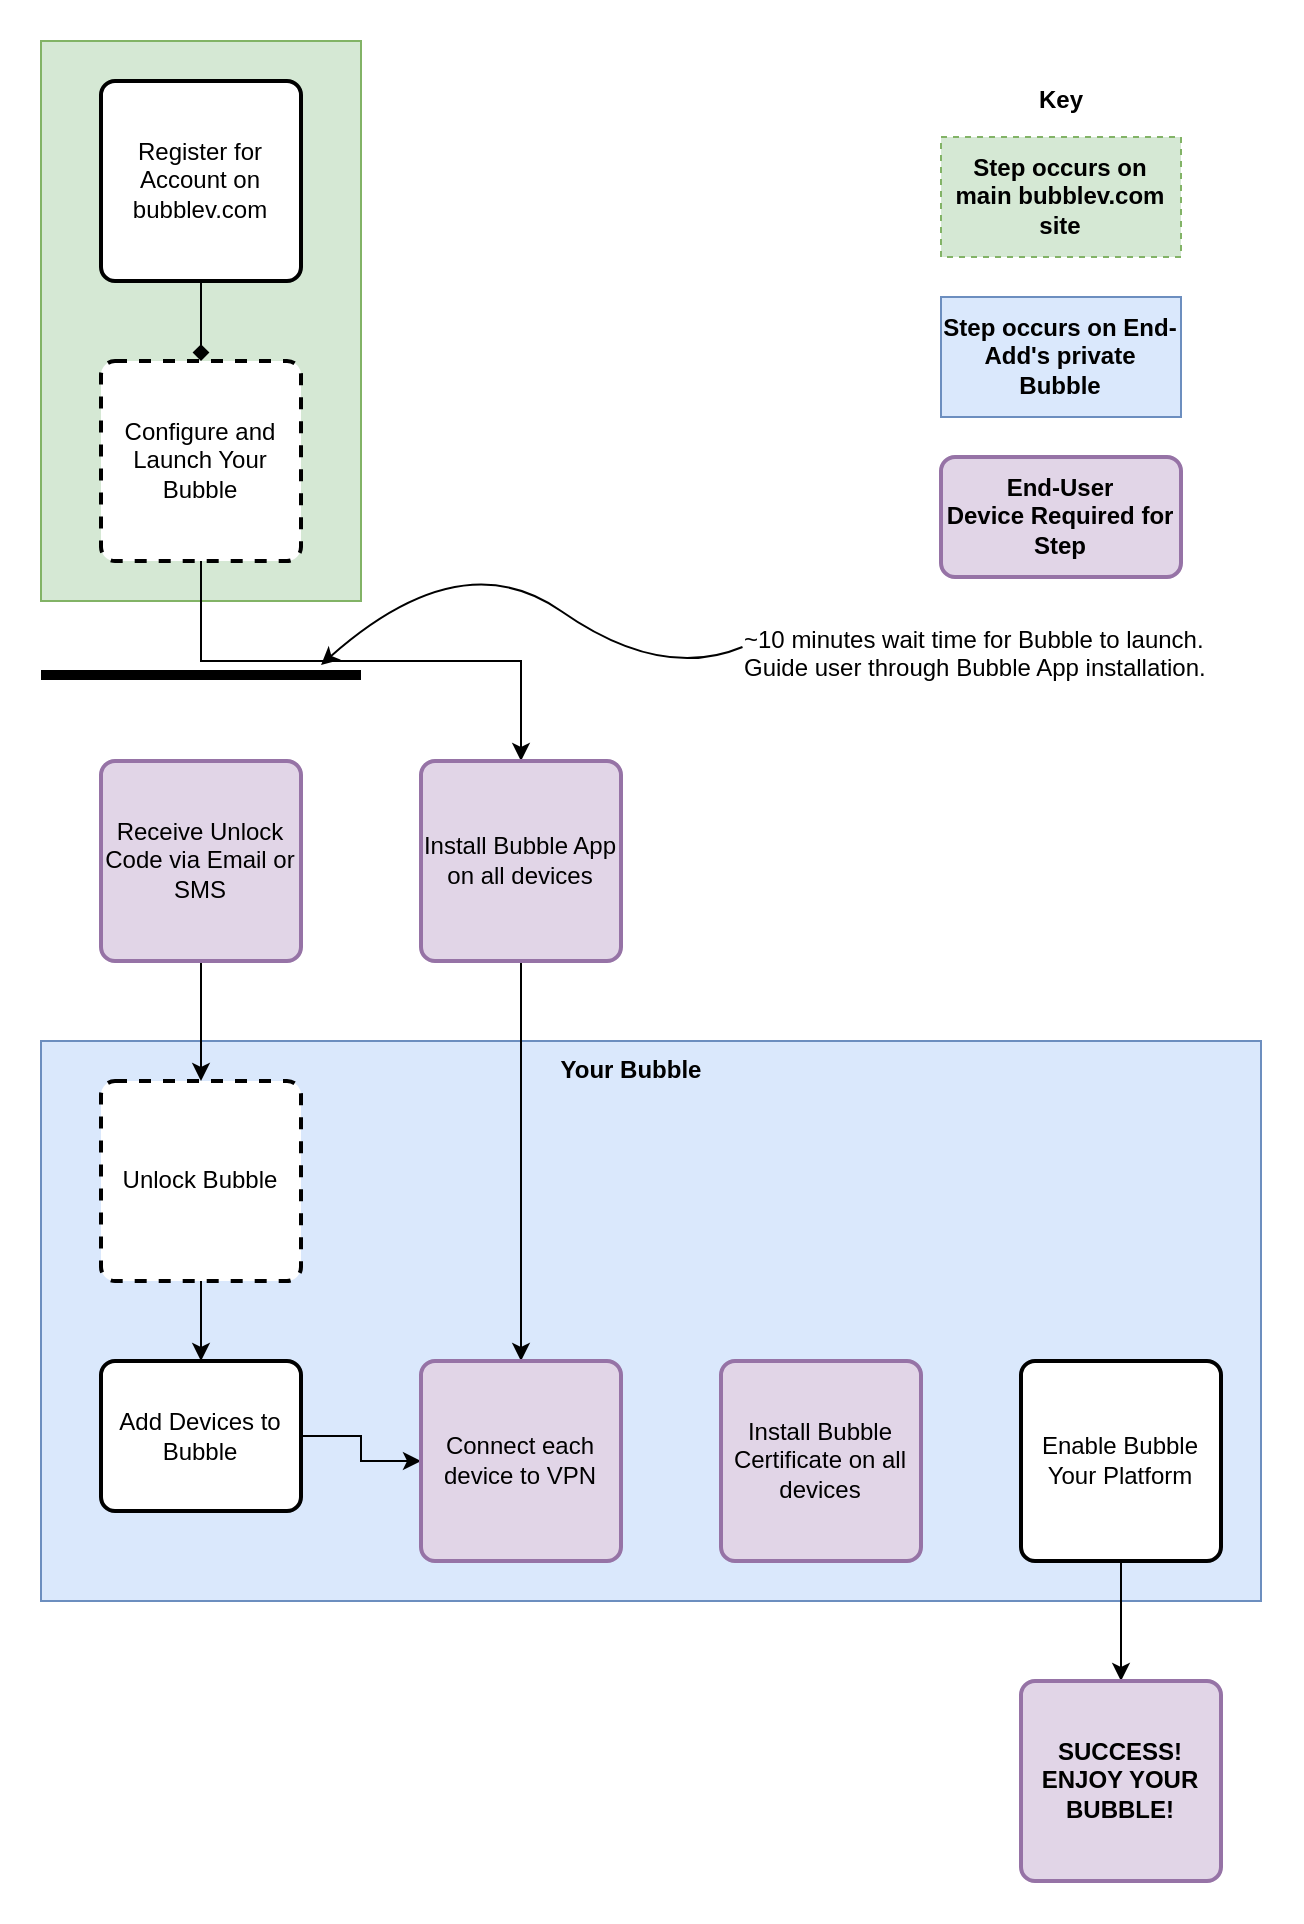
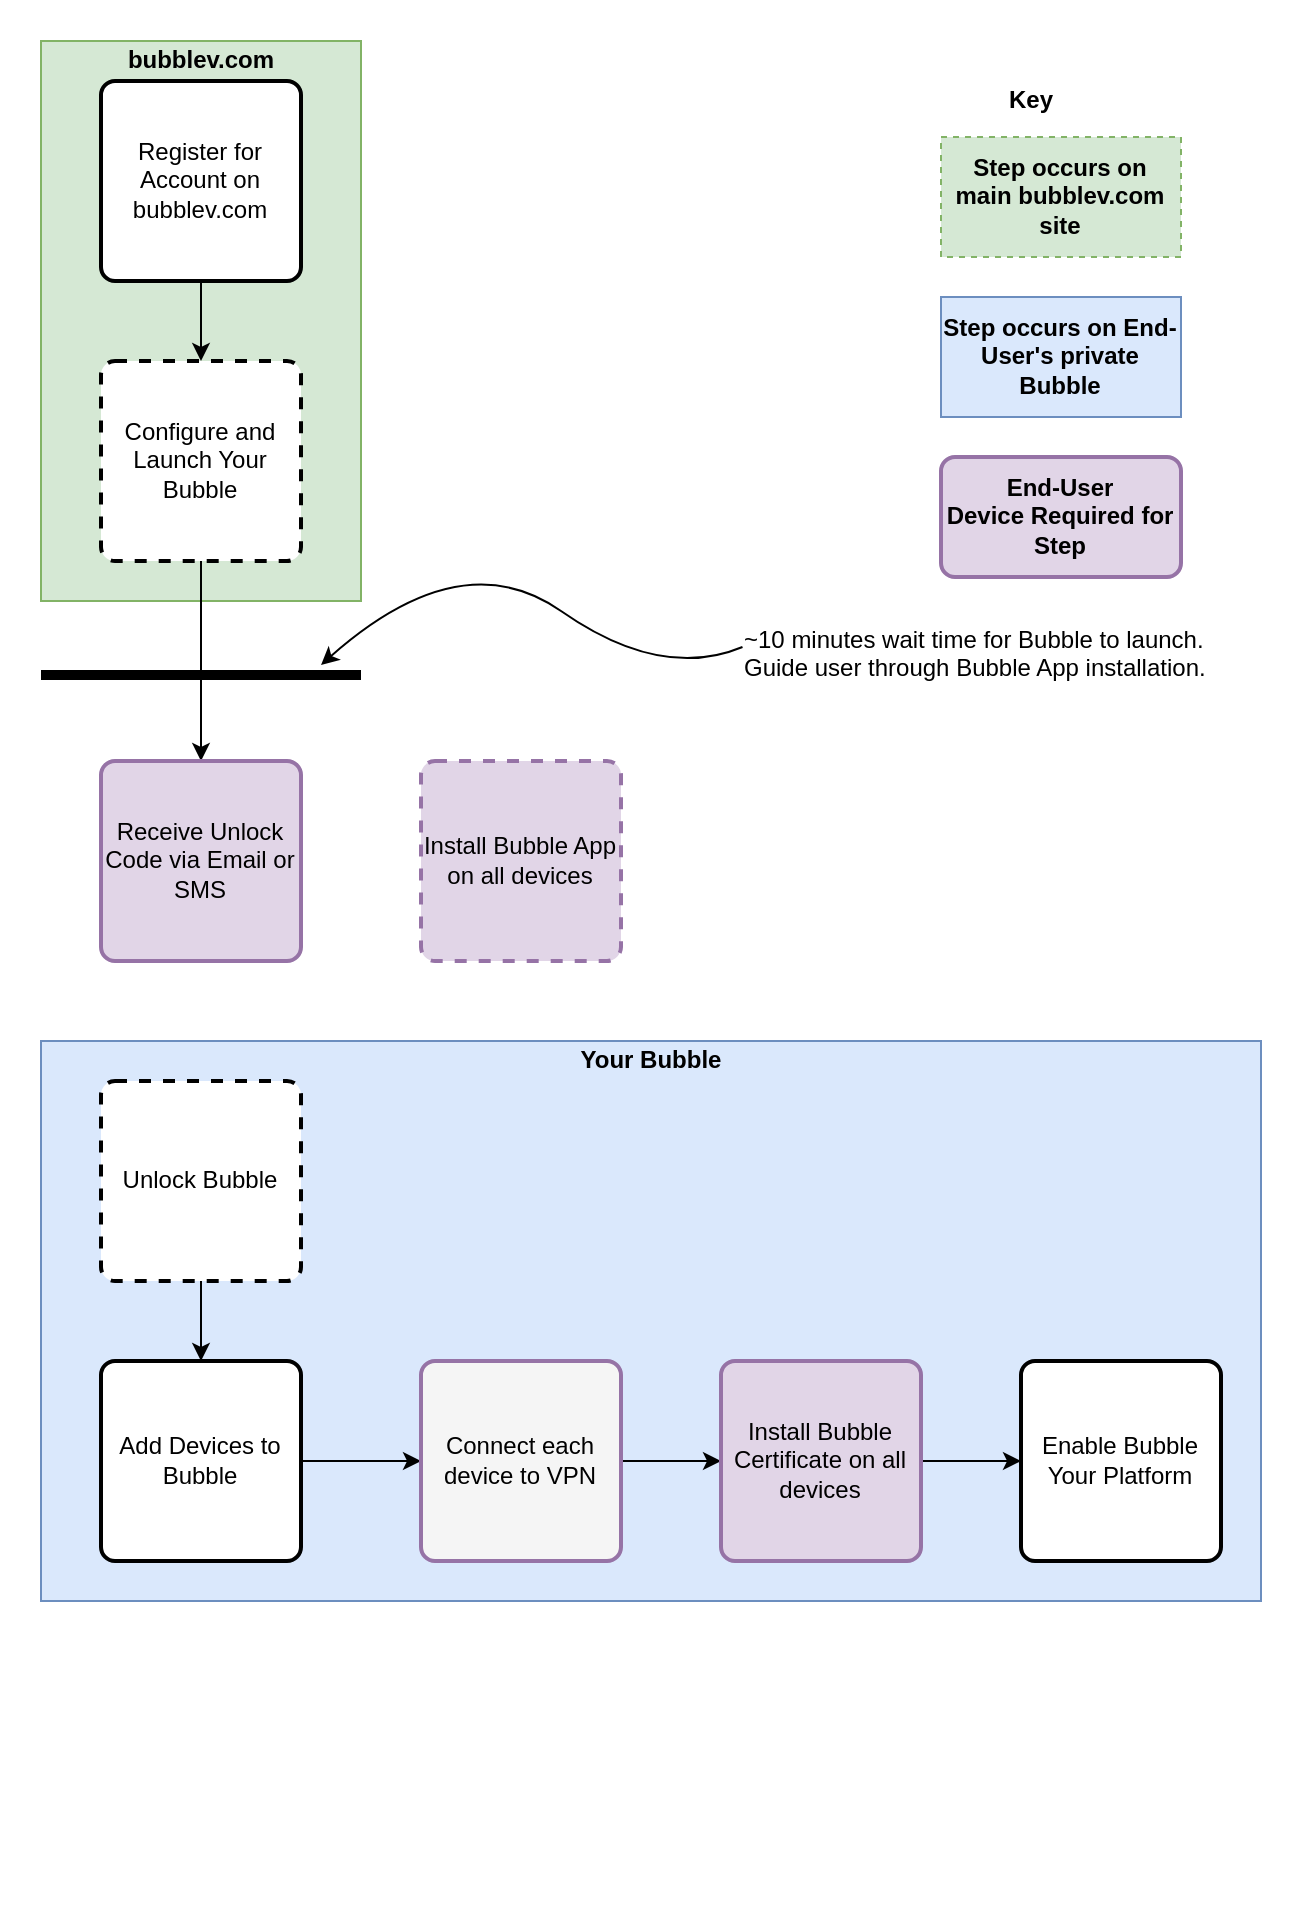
none -> (201, 61)
(1061, 101) -> (1031, 101)
(201, 345) -> (201, 346)
(1061, 357) -> (1061, 357)
(470, 661) -> (201, 713)
(521, 861) -> (521, 861)
(201, 1014) -> none
(631, 1071) -> (651, 1061)
(521, 1154) -> none
(201, 1436) -> (201, 1461)
(521, 1461) -> (521, 1461)
none -> (664, 1461)
none -> (964, 1461)
(1121, 1614) -> none
(1121, 1781) -> none
